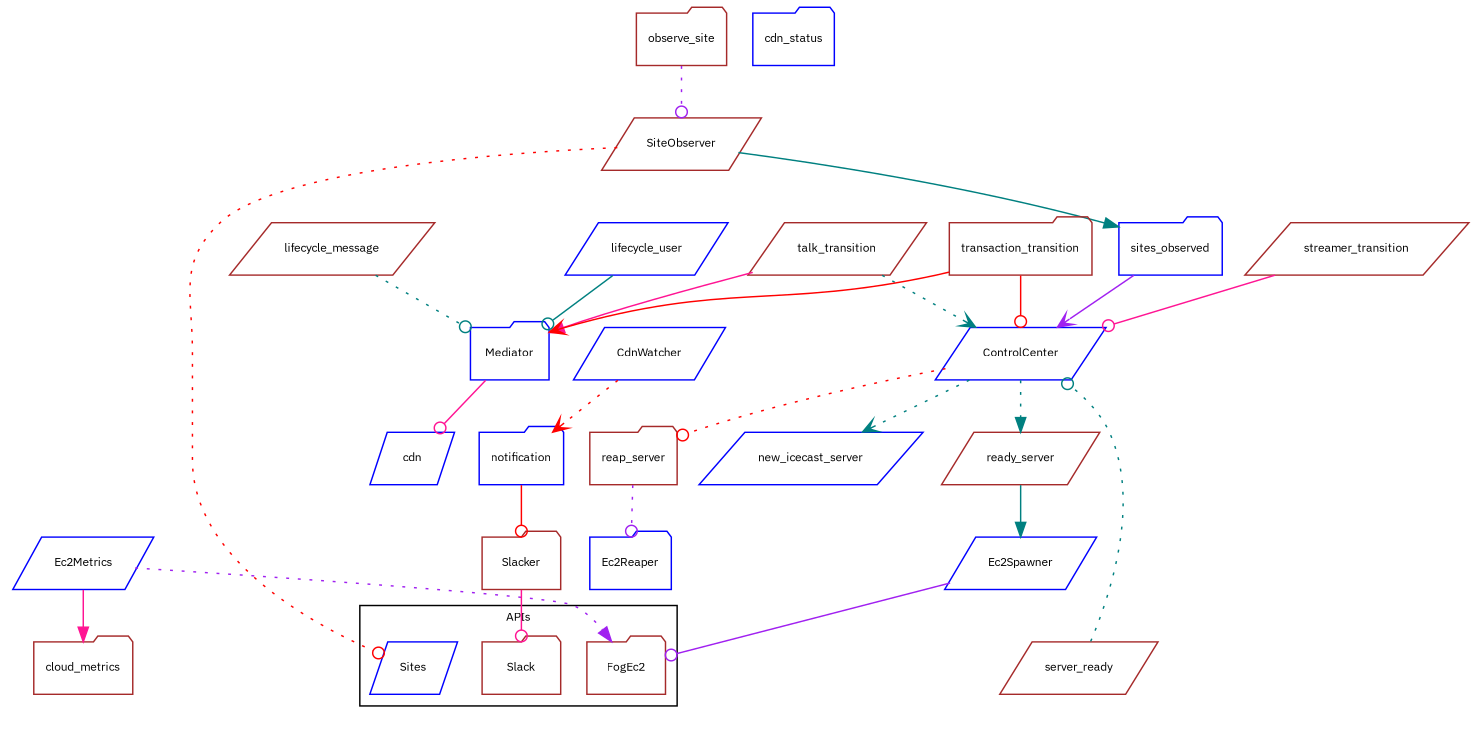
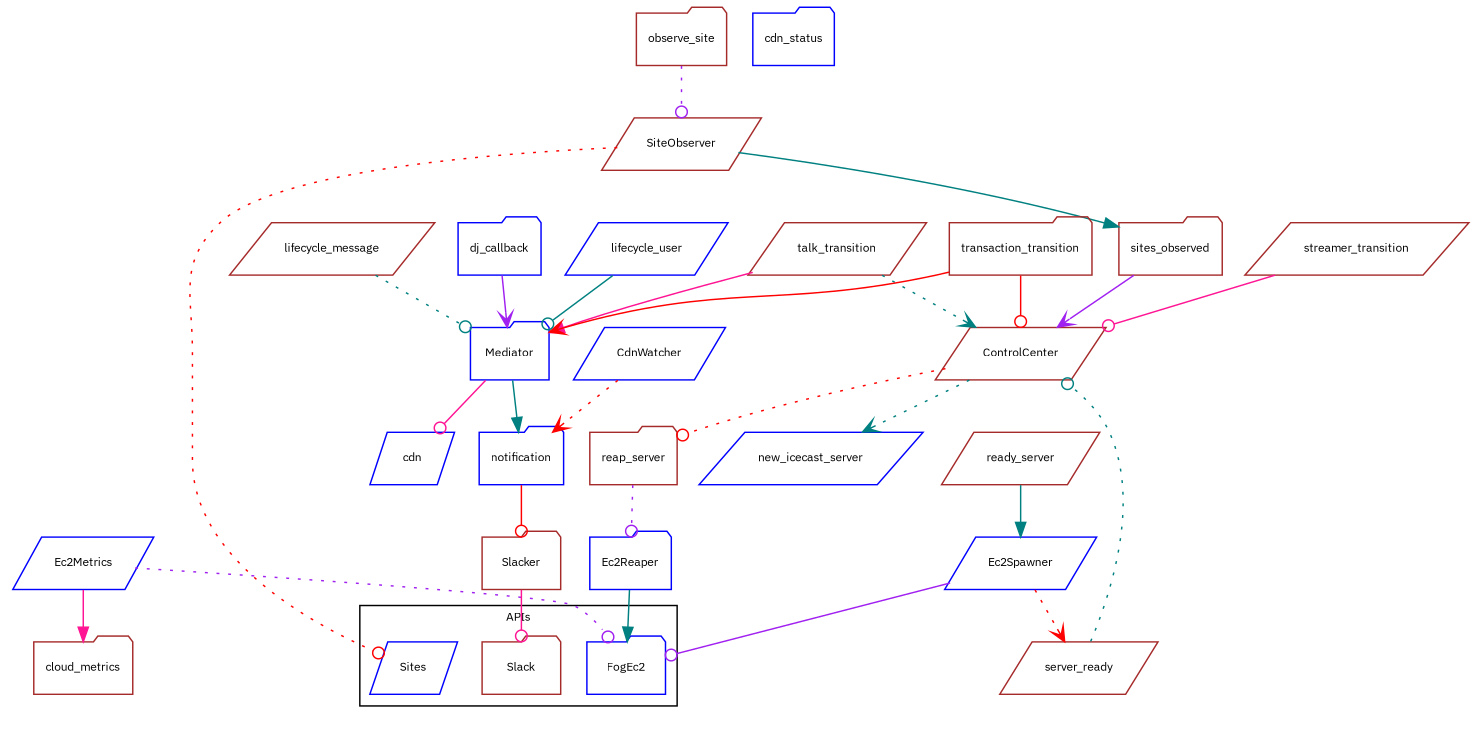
none -> (500, 249)
(1171, 249) -> (1171, 249)
(1021, 354) -> (1021, 354)
none -> (515, 399)
(1021, 399) -> none
(374, 585) -> (374, 585)
none -> (1046, 609)
none -> (628, 615)
(626, 668) -> (626, 668)
